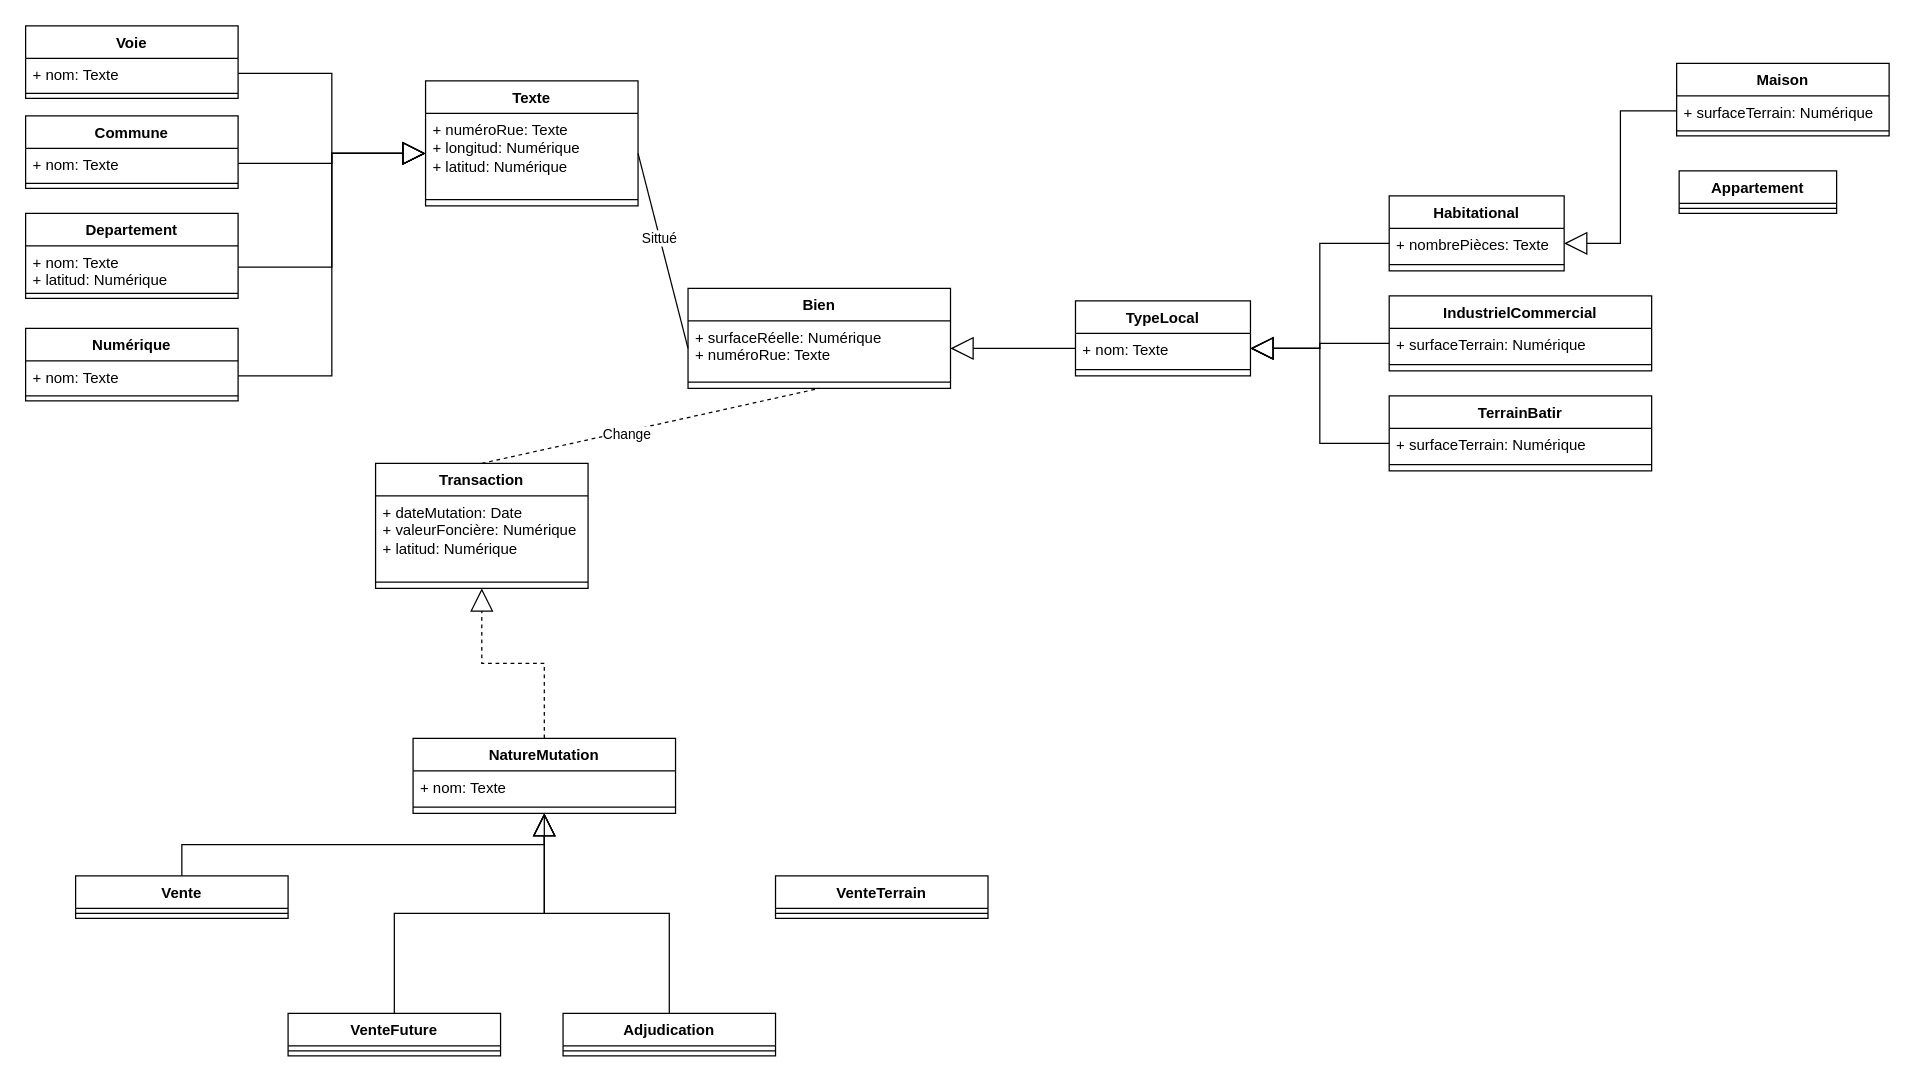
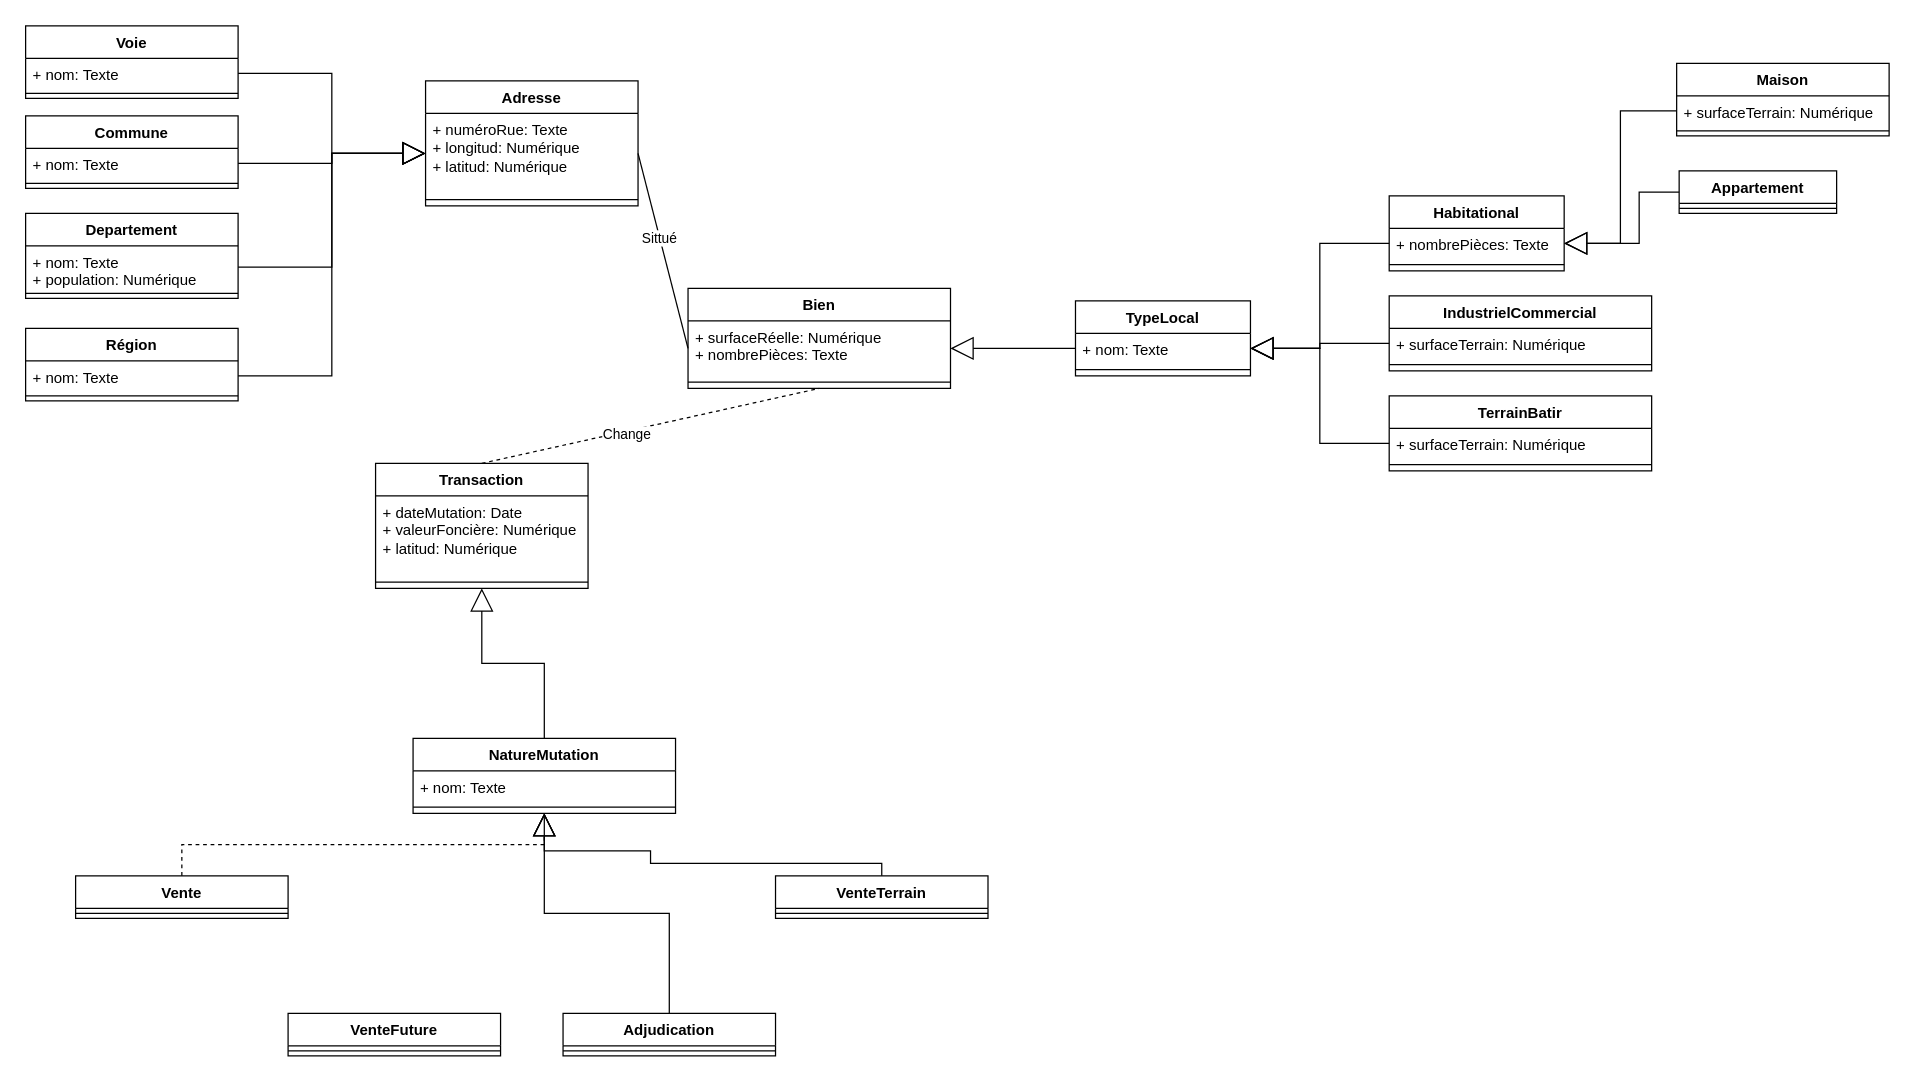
(532, 98) -> (532, 98)
none -> (1639, 205)
(105, 272) -> (118, 272)
(132, 346) -> (132, 346)
(793, 347) -> (793, 347)
(523, 663) -> (523, 663)
(347, 844) -> (347, 844)
none -> (715, 863)
(417, 913) -> none
